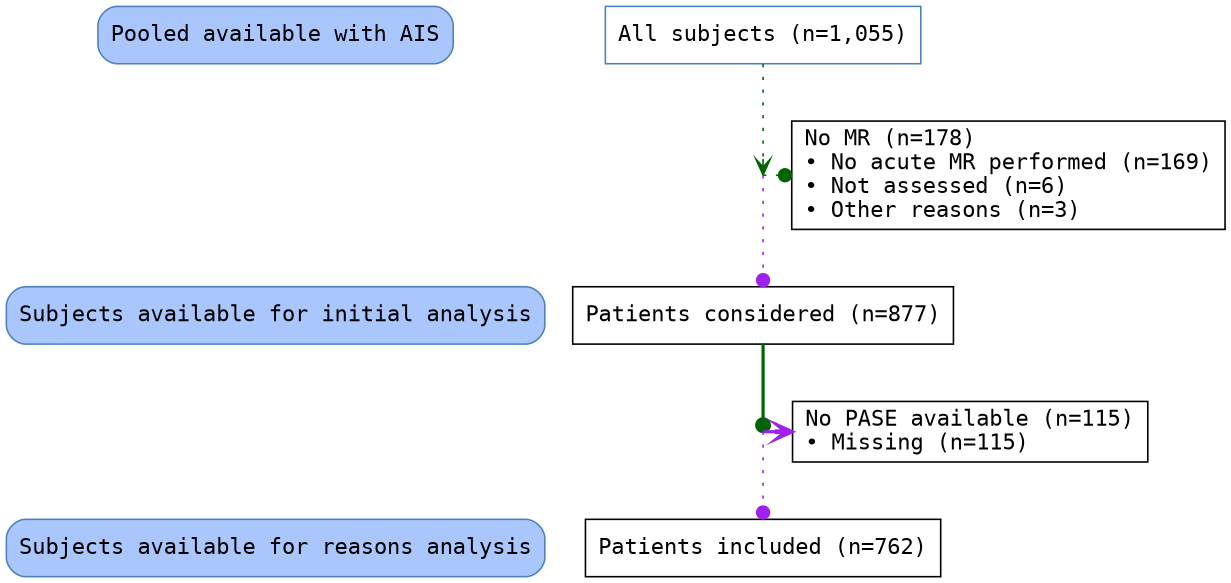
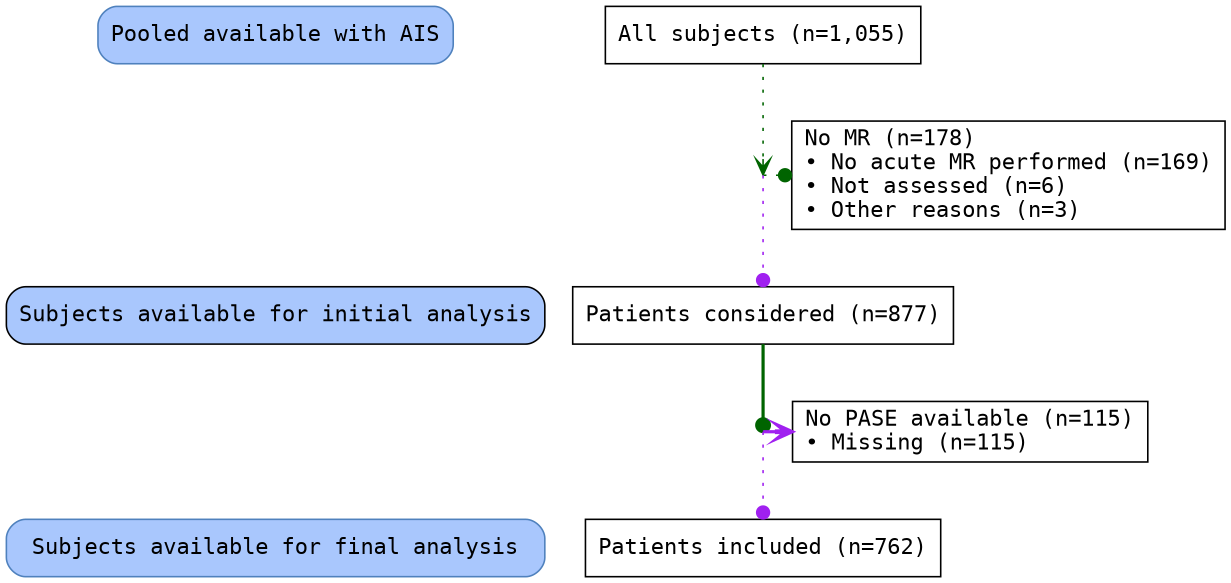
(763, 35) -> (763, 35)
(276, 315) -> (276, 315)
(276, 548) -> (276, 548)
